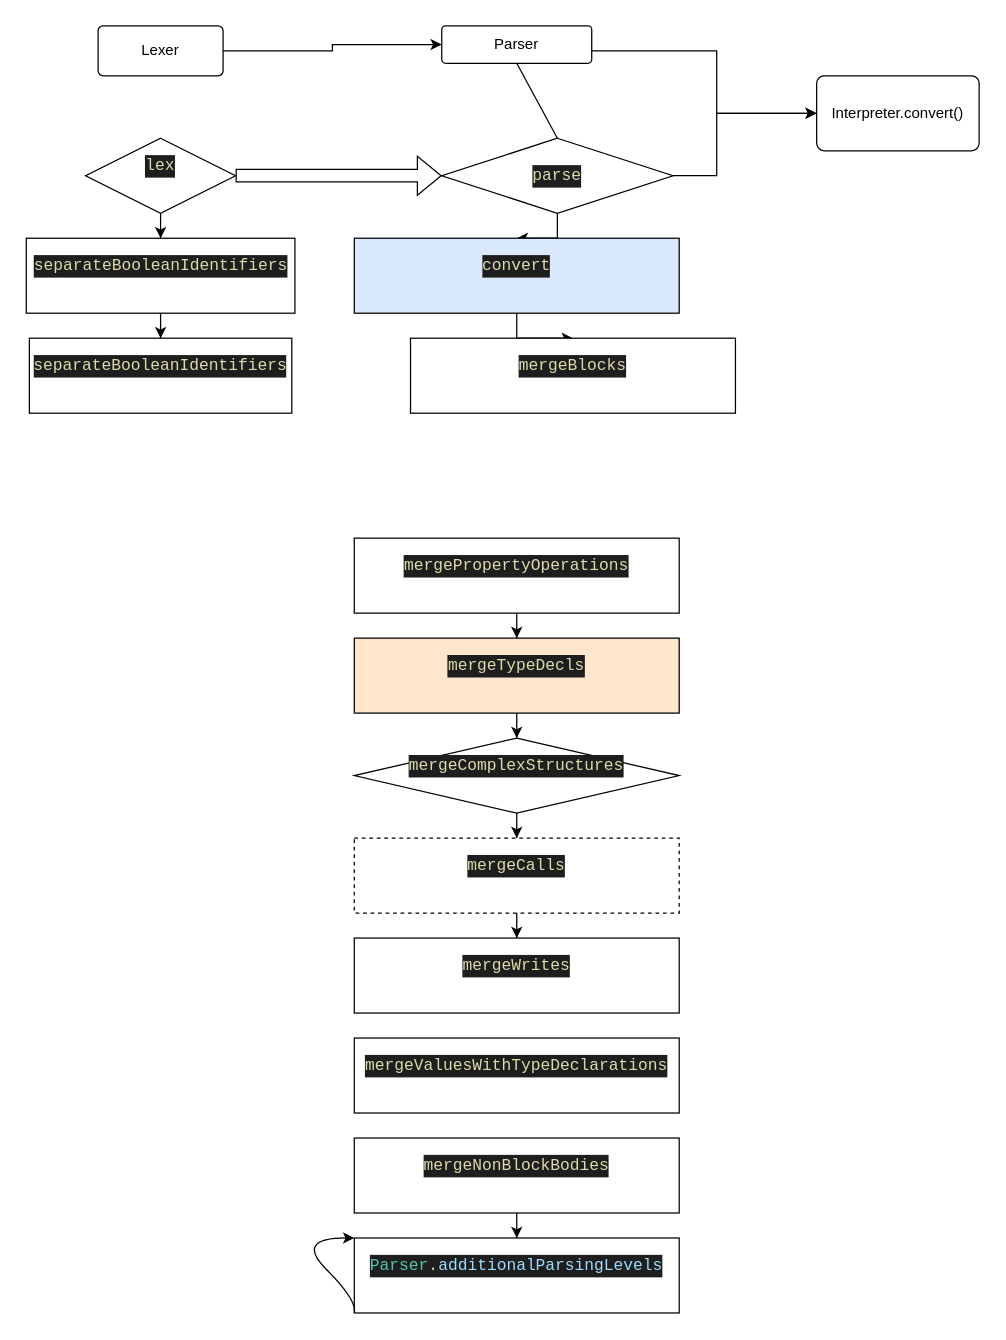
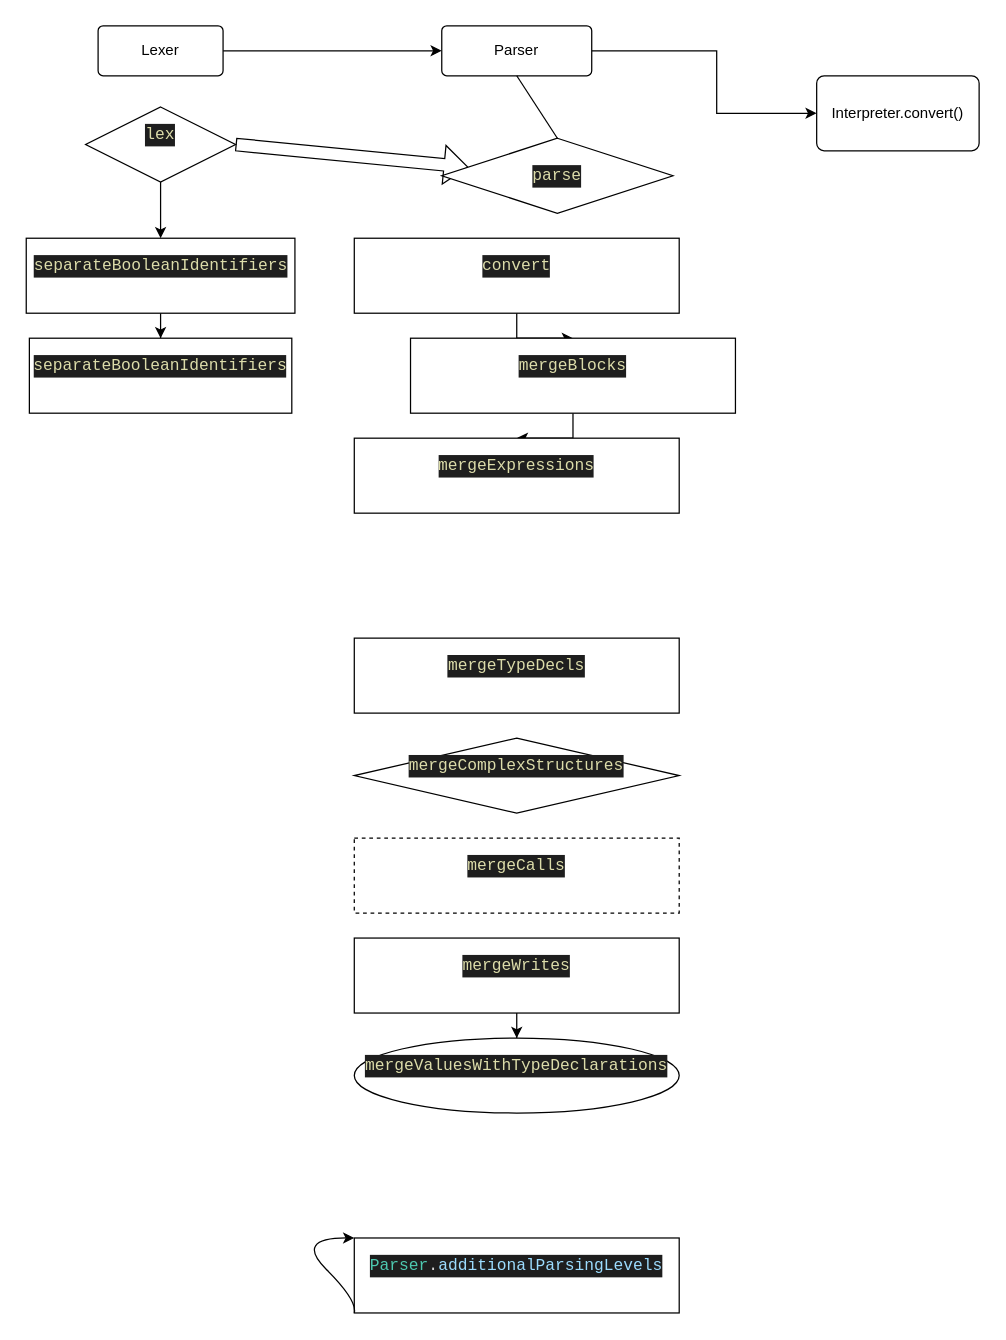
(517, 44) -> (517, 51)
(717, 168) -> none
(161, 176) -> (161, 144)
(558, 226) -> none
(517, 276) -> (517, 276)
none -> (562, 438)
none -> (517, 476)
(517, 576) -> none
(517, 630) -> none
(517, 676) -> (517, 676)
(517, 730) -> none
(517, 830) -> none
(517, 930) -> none
none -> (517, 1030)
(517, 1076) -> (517, 1076)
(517, 1176) -> none
(517, 1230) -> none
